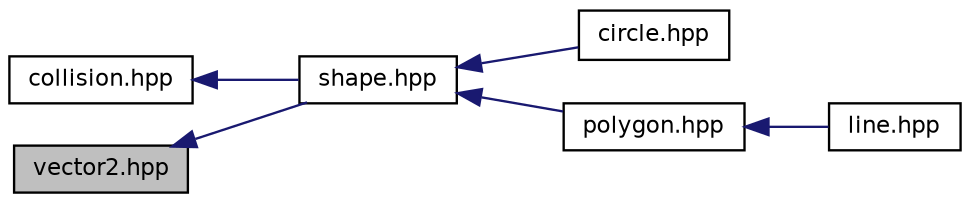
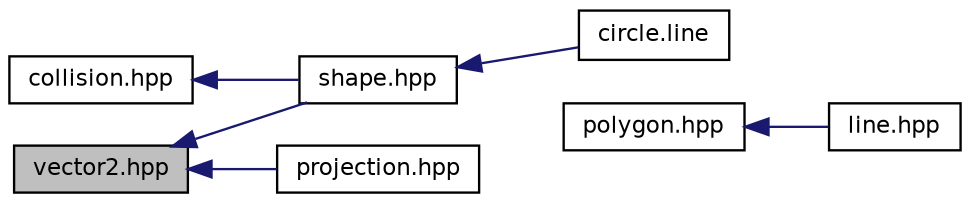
(654, 35) -> (654, 35)
(522, 104) -> none
none -> (378, 169)
